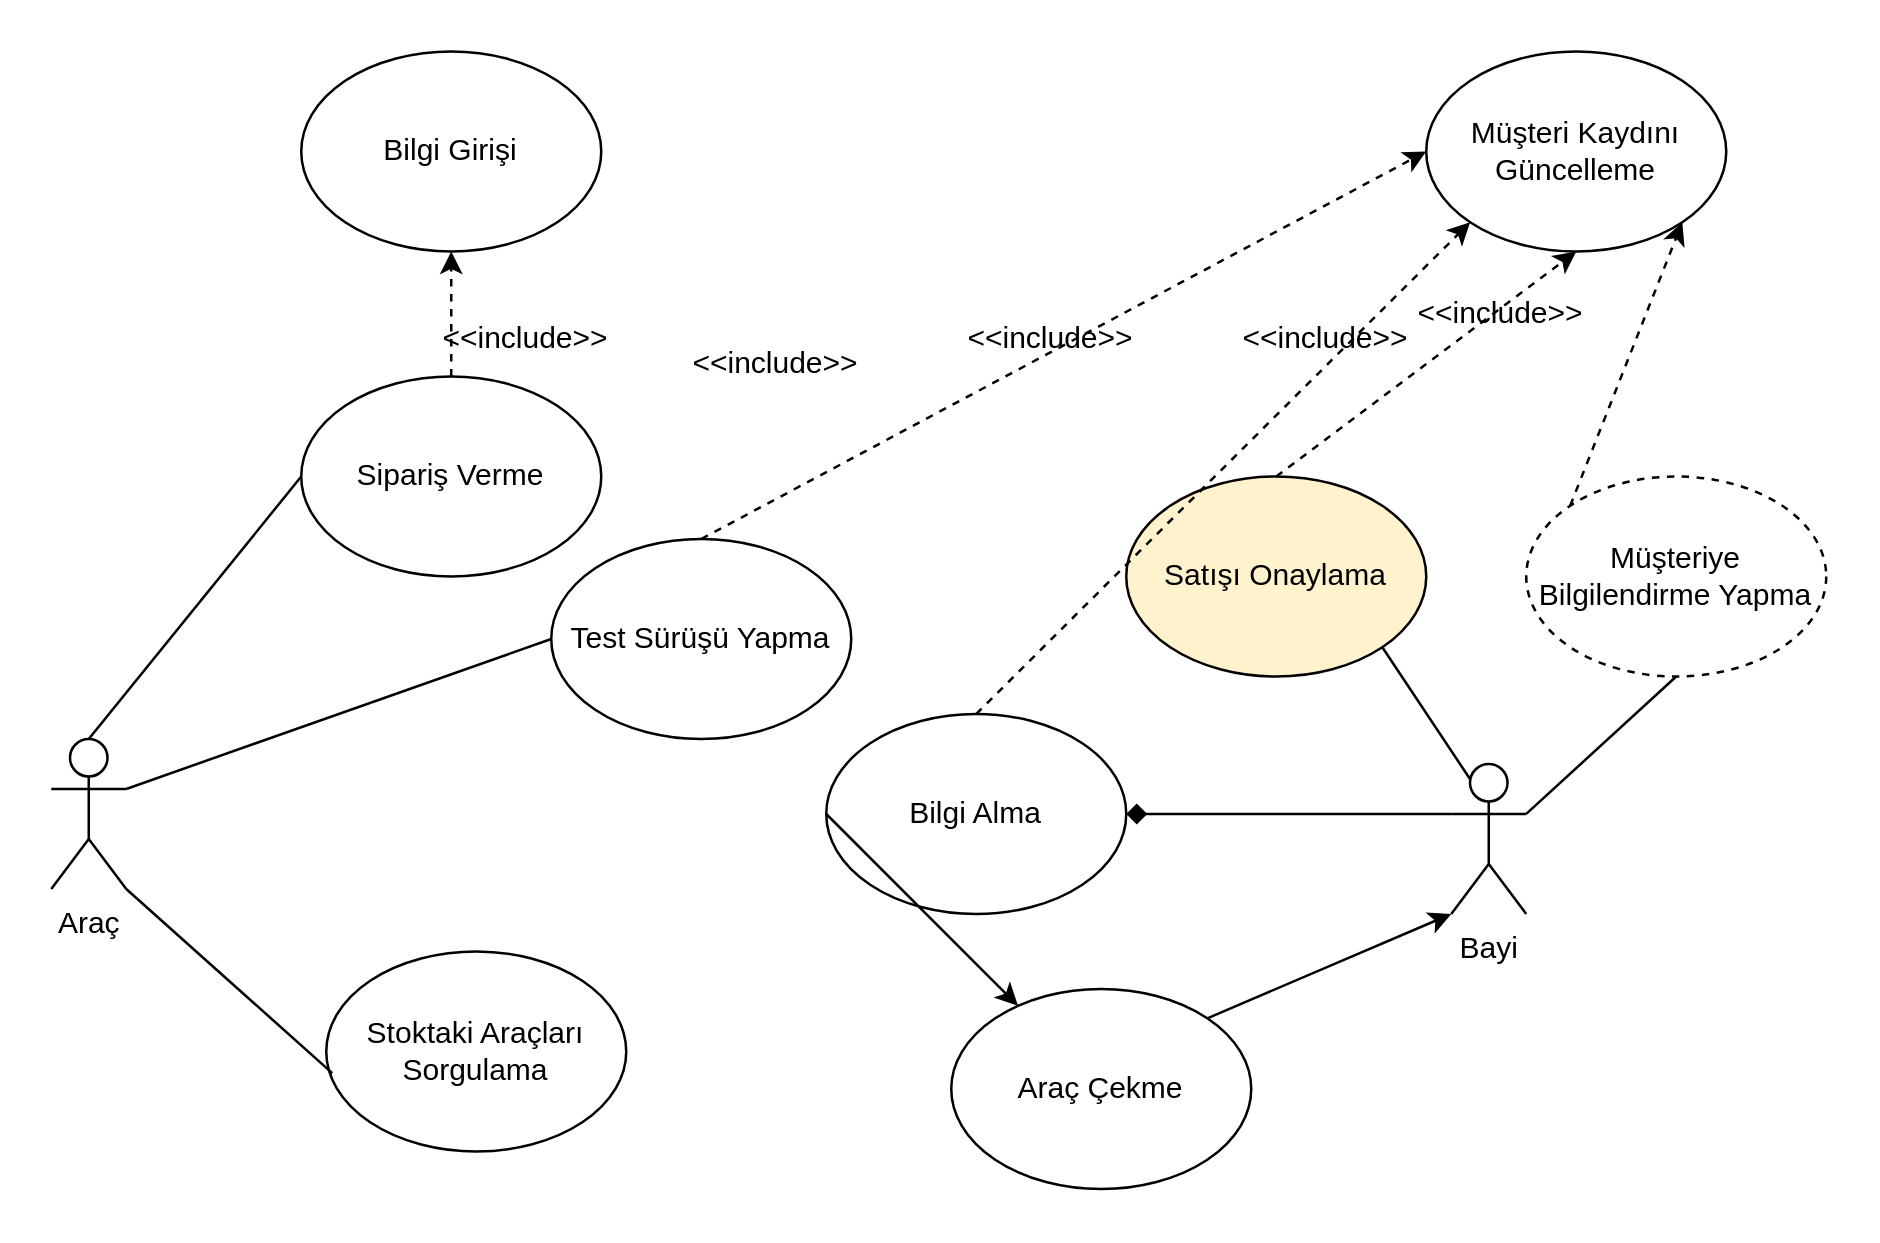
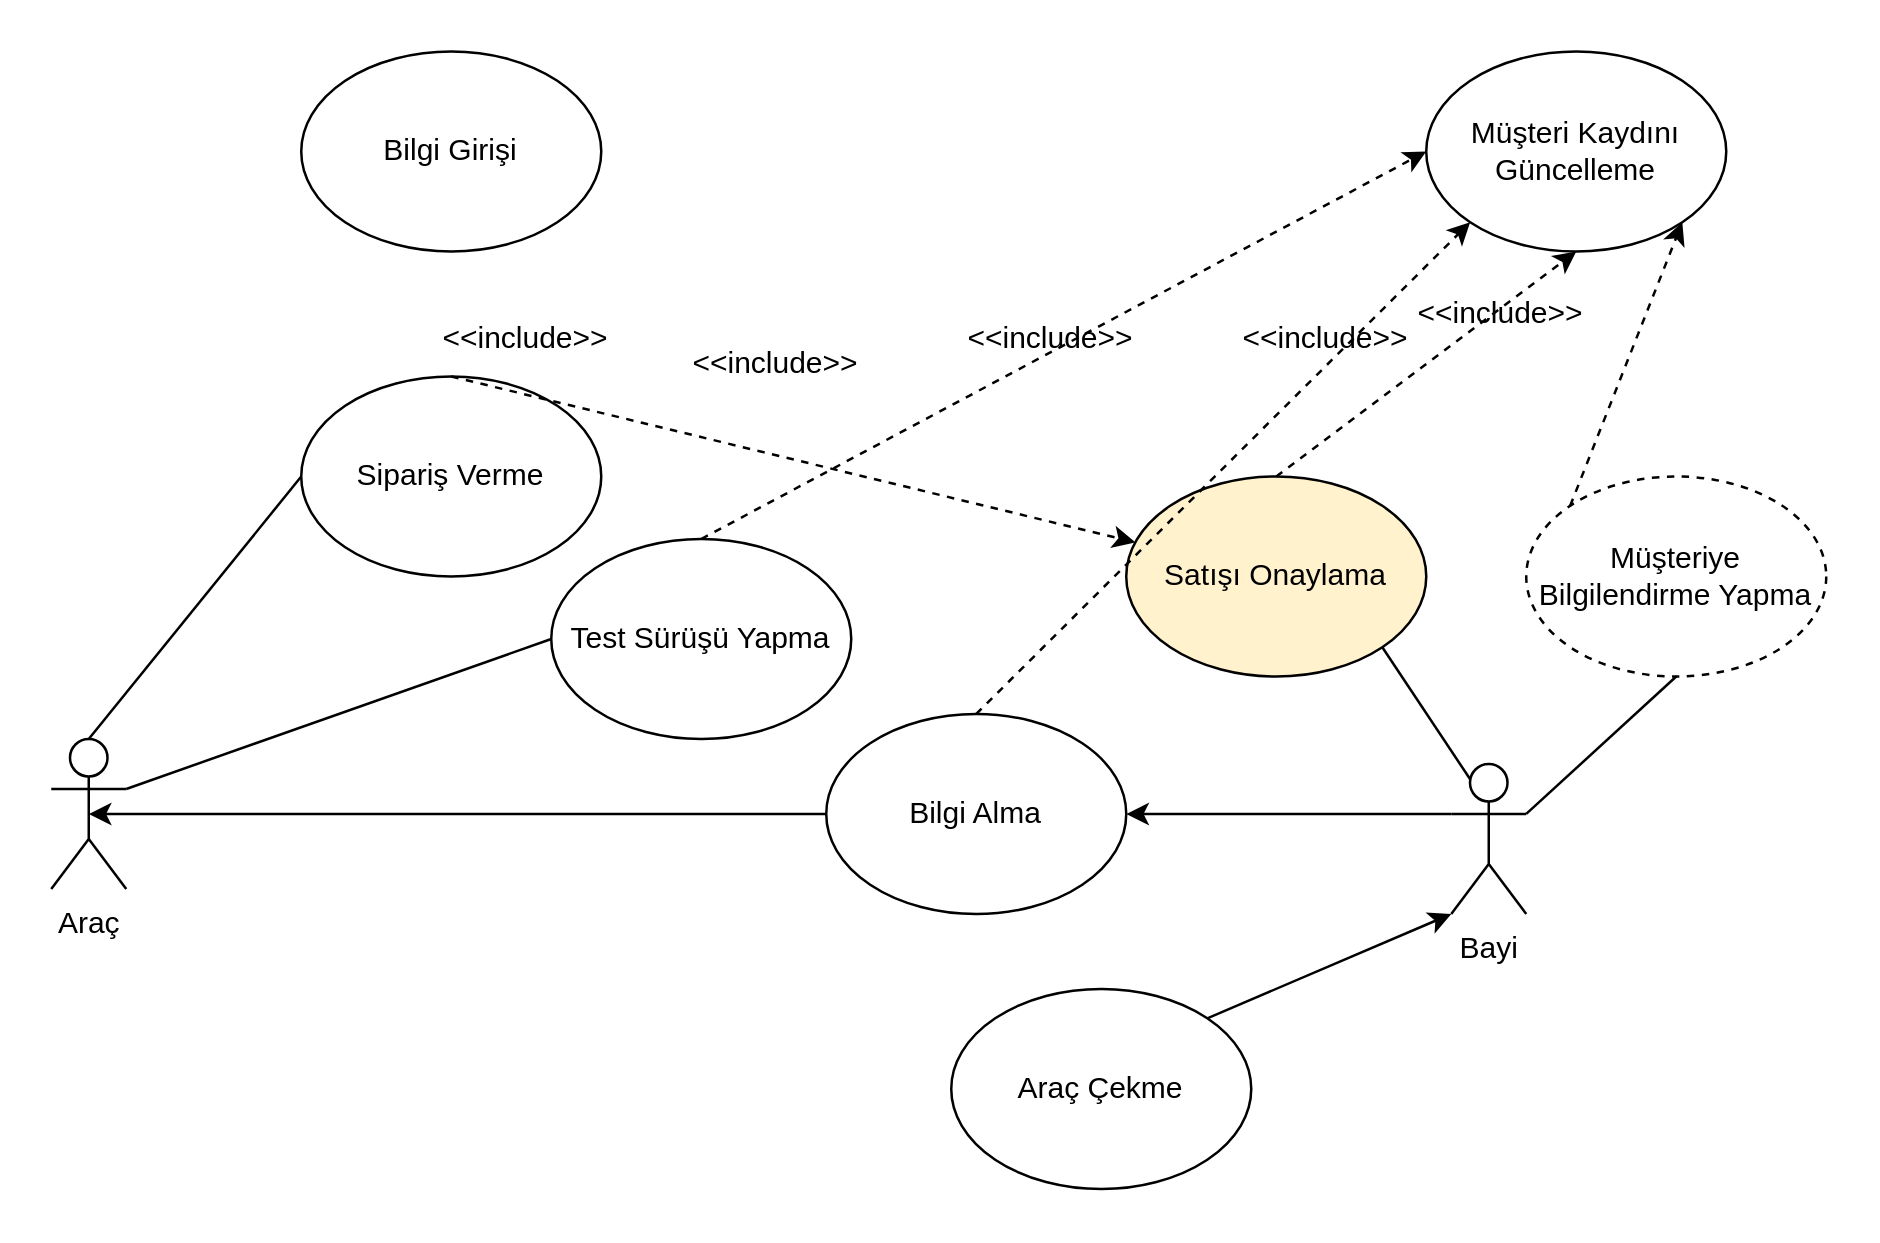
(451, 322) -> (635, 421)
(1147, 814) -> (1145, 814)
(916, 904) -> (469, 814)
(229, 981) -> none
(476, 1051) -> none
